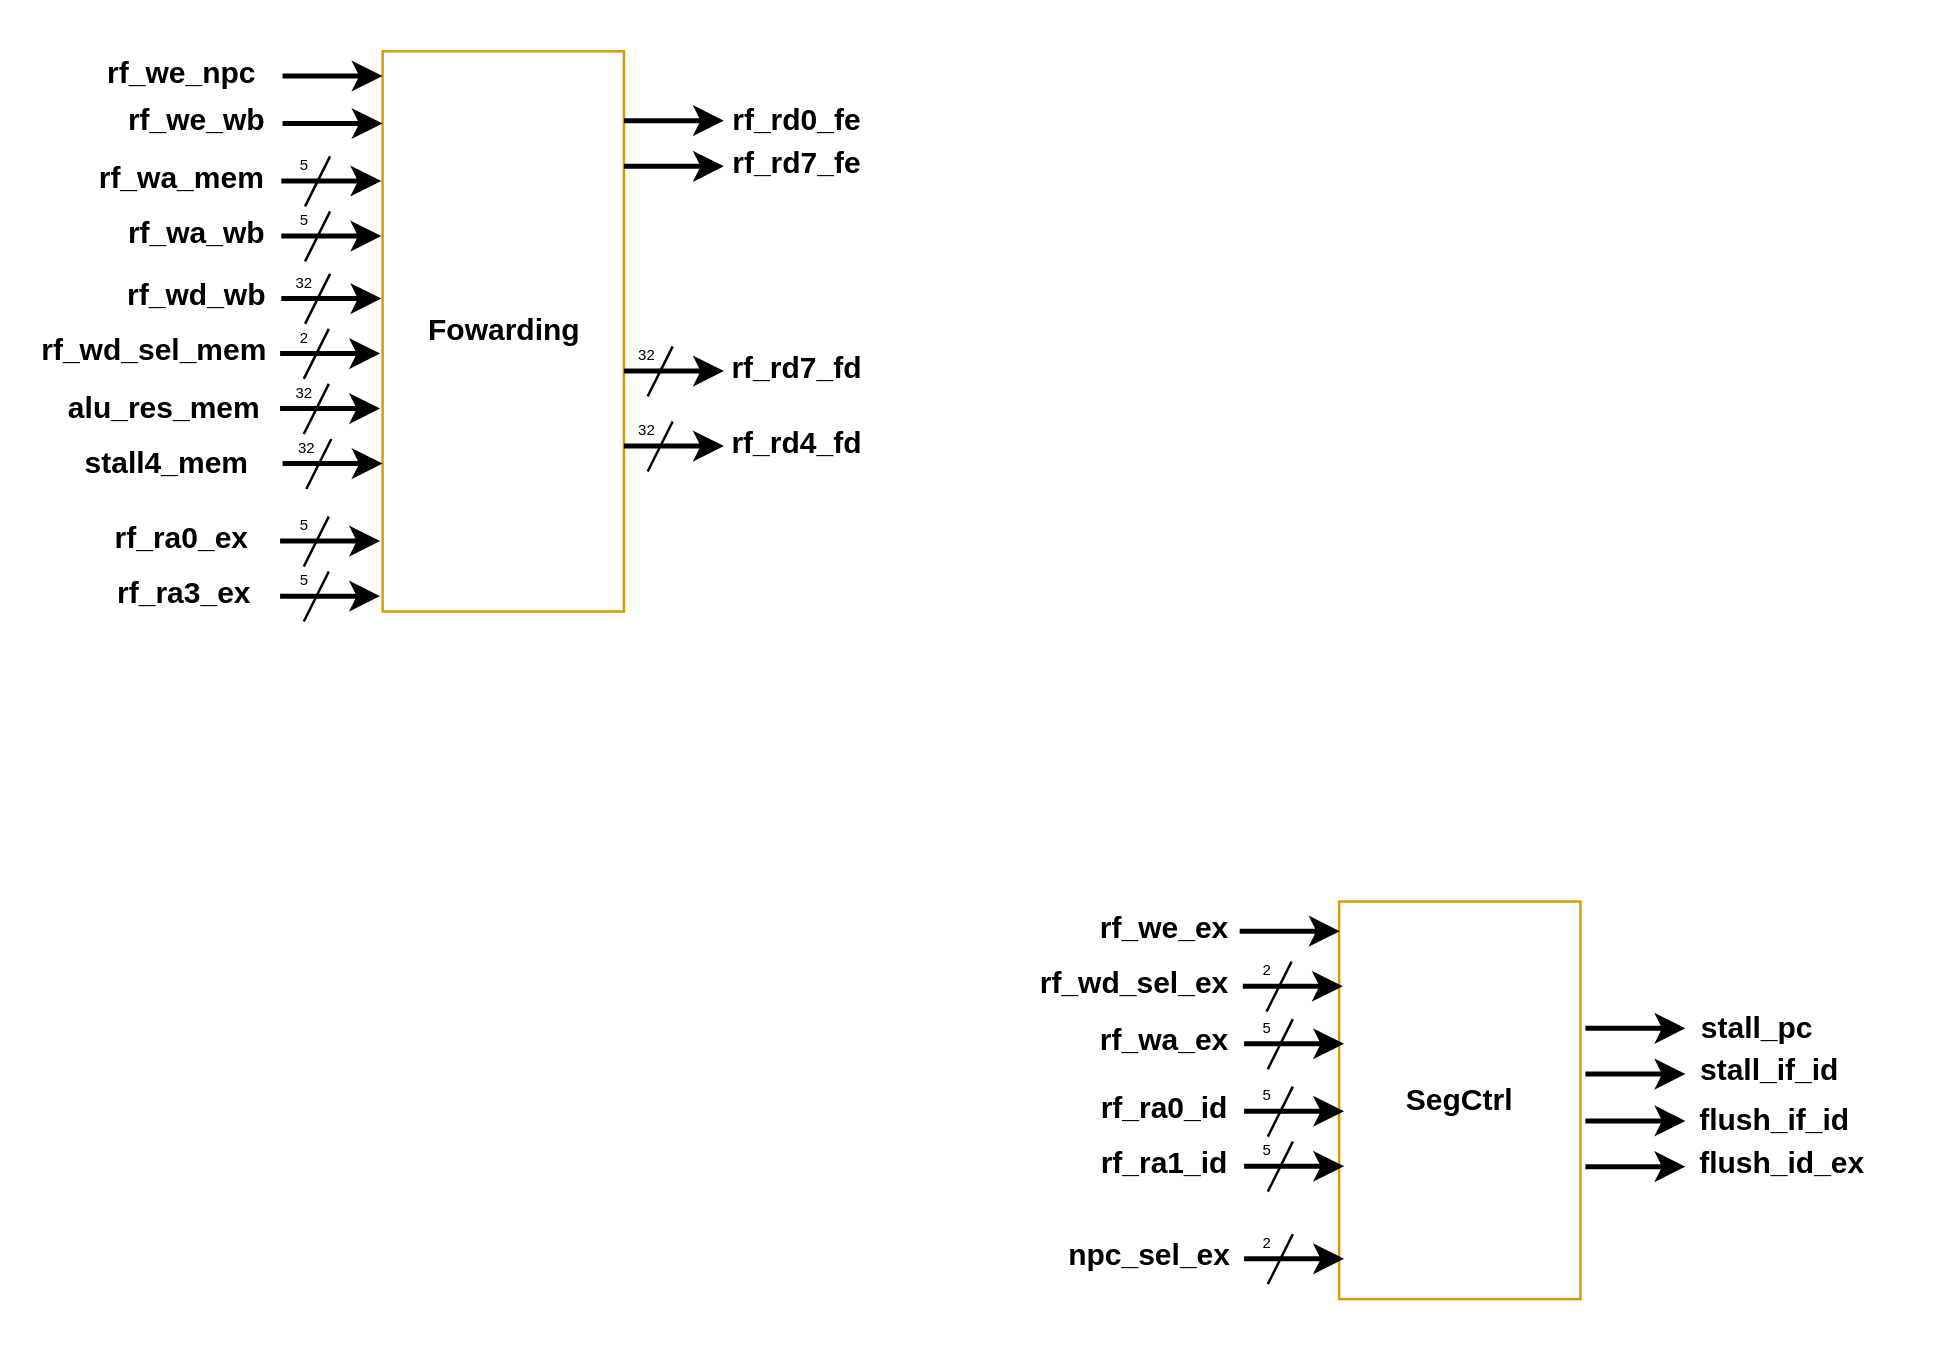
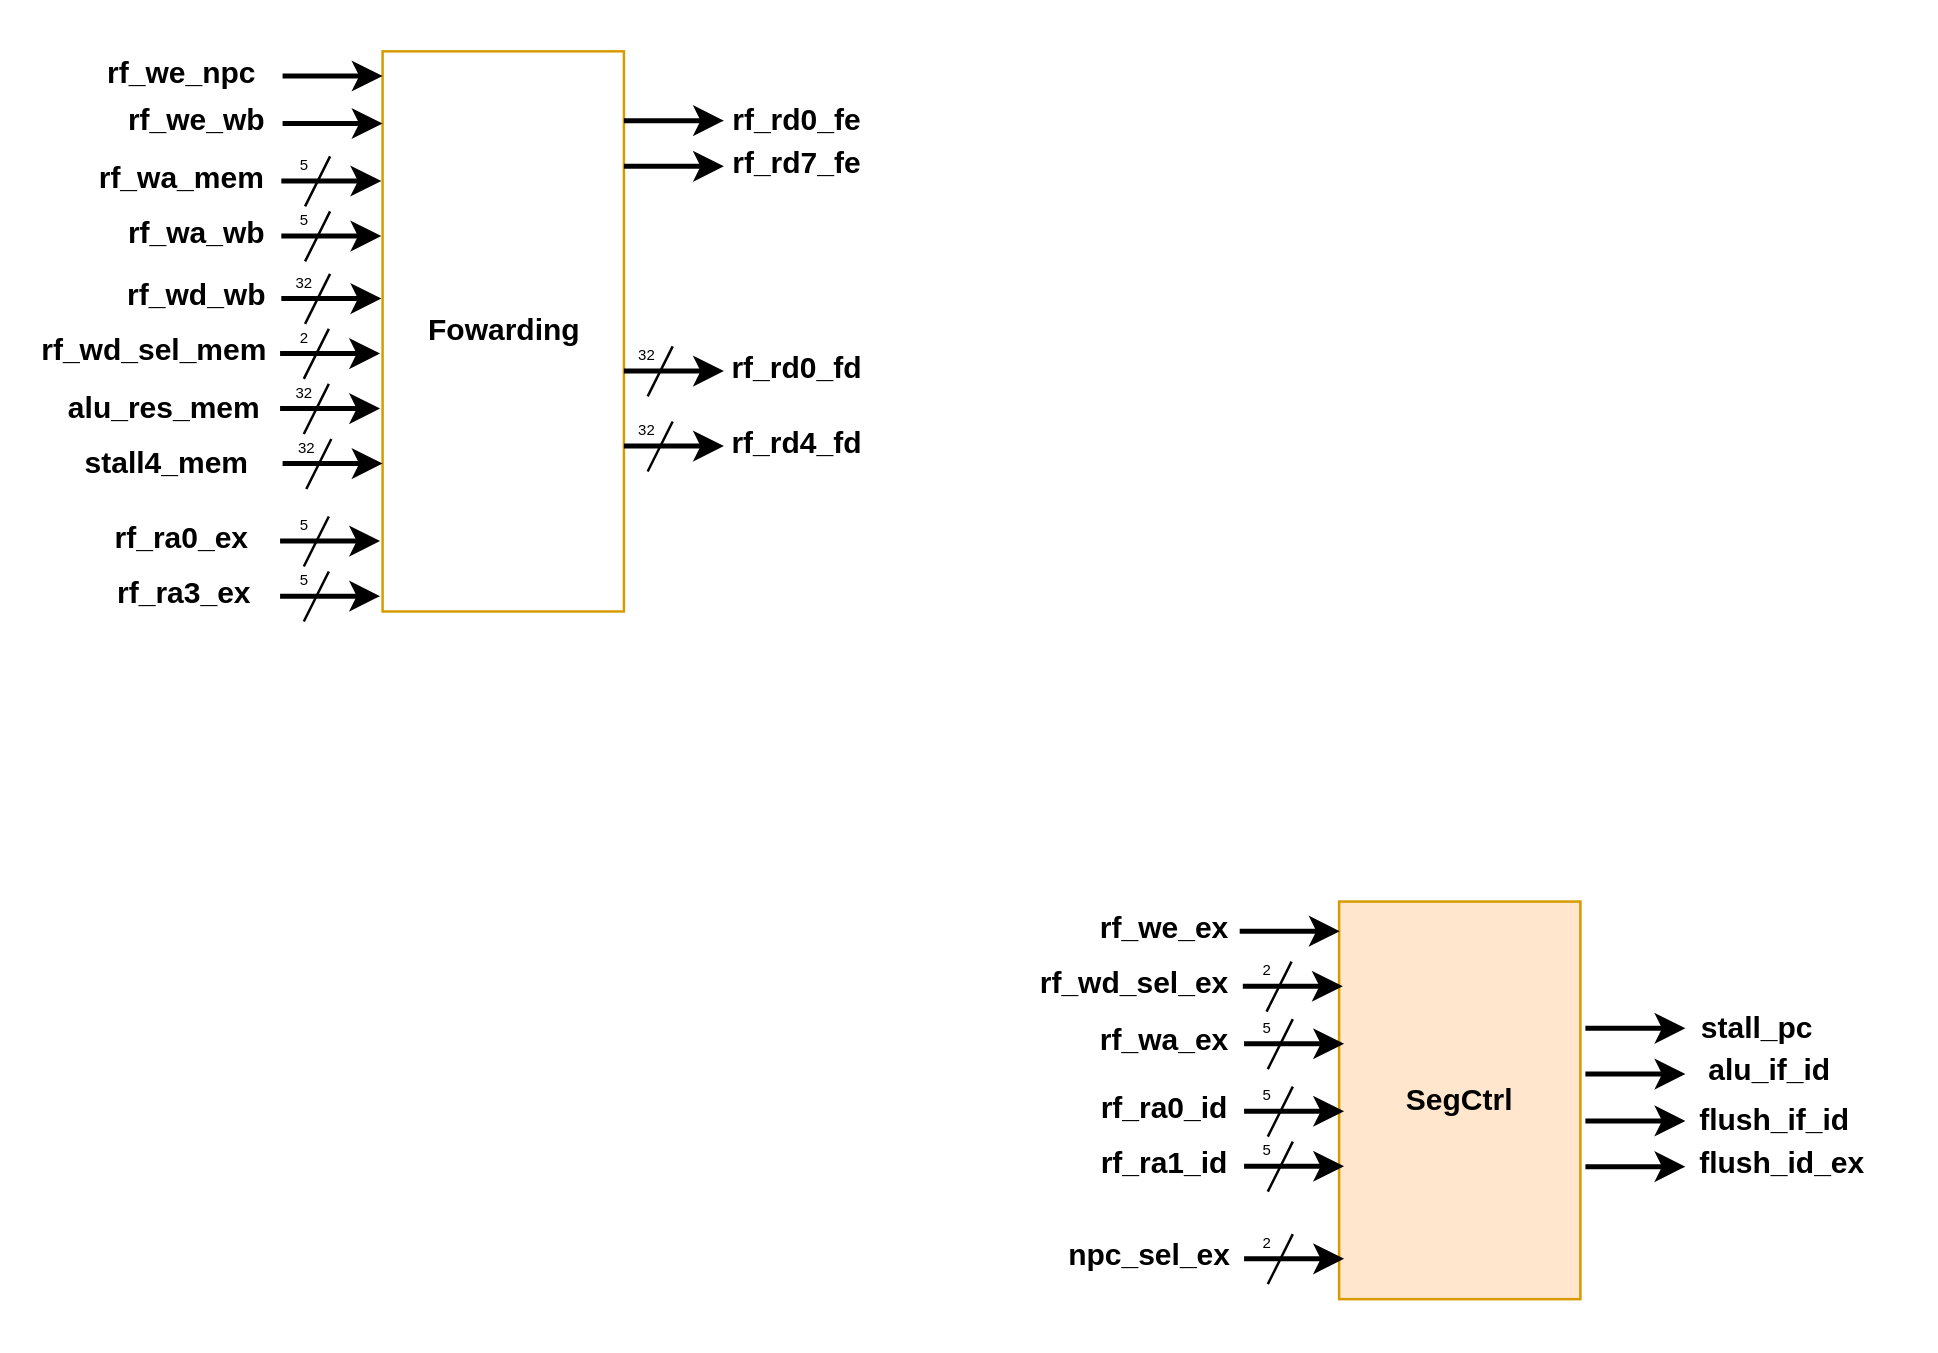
(798, 369) -> (798, 369)
(1770, 1071) -> (1770, 1071)
(1459, 1100) -> (1459, 1100)
